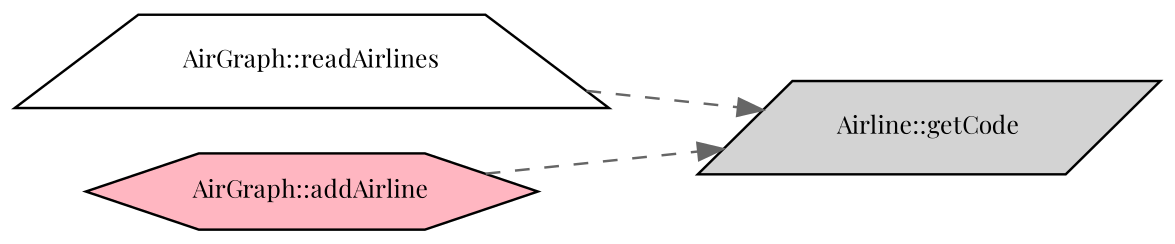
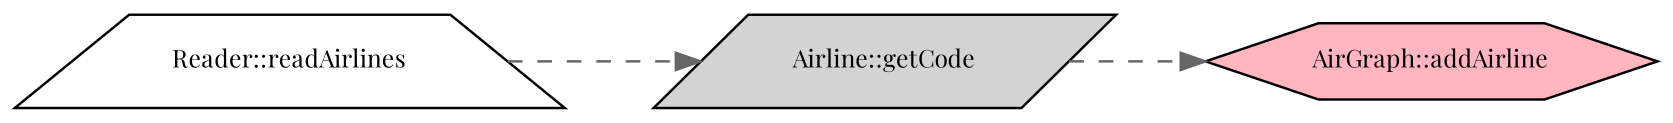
(312, 61) -> (290, 61)
(592, 163) -> (1125, 61)
